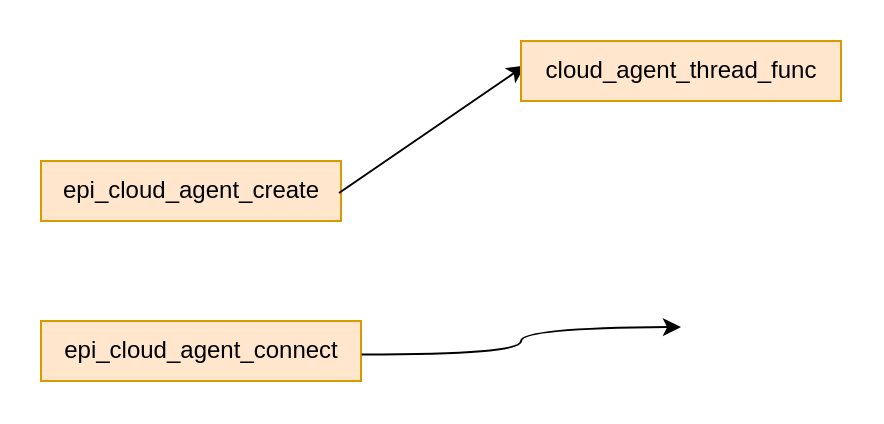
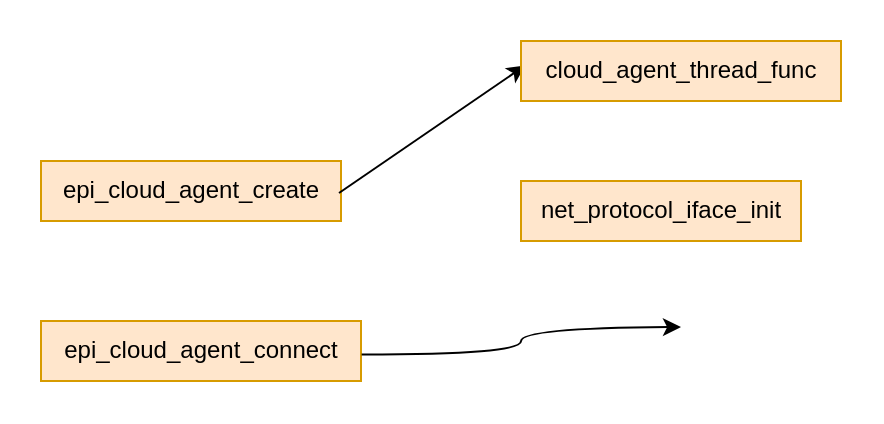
none -> (661, 211)
